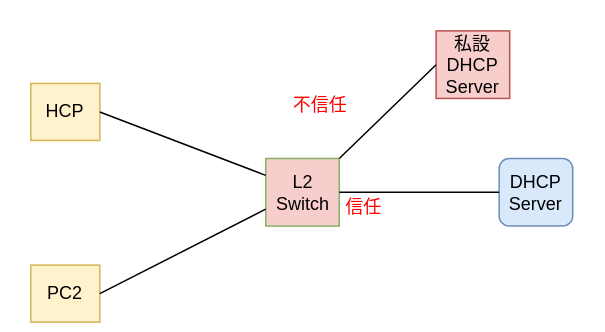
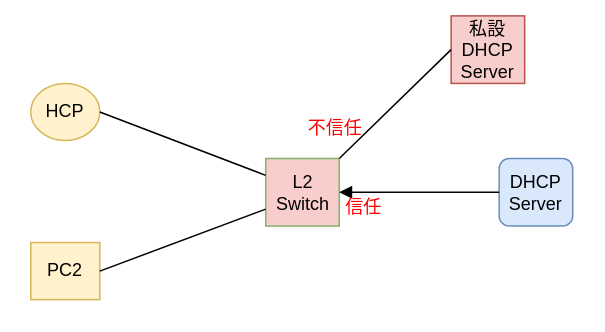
(473, 65) -> (488, 50)
(320, 106) -> (335, 128)
(65, 112) -> (65, 112)
(347, 192) -> (352, 192)
(65, 293) -> (65, 271)
